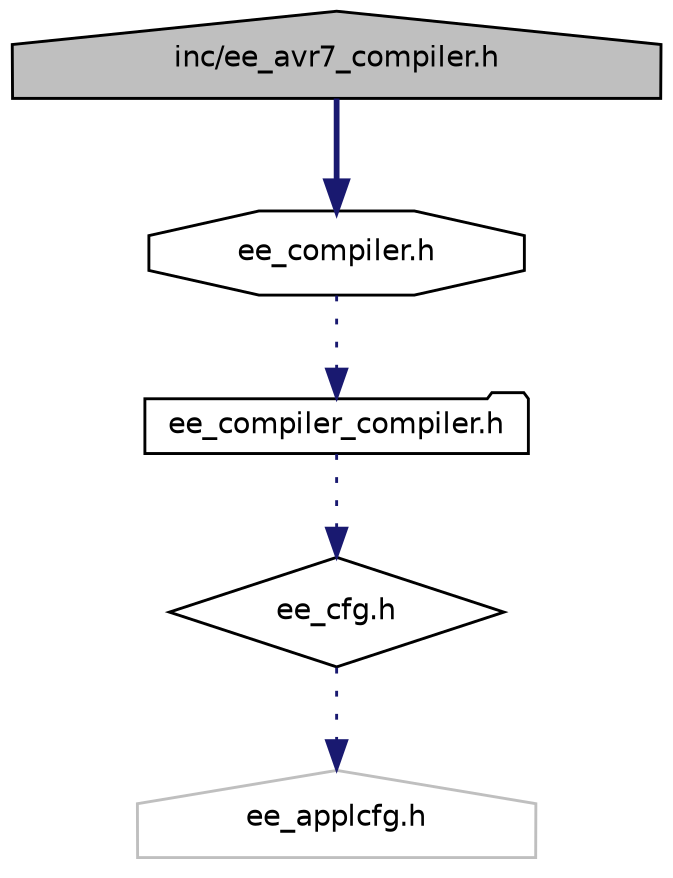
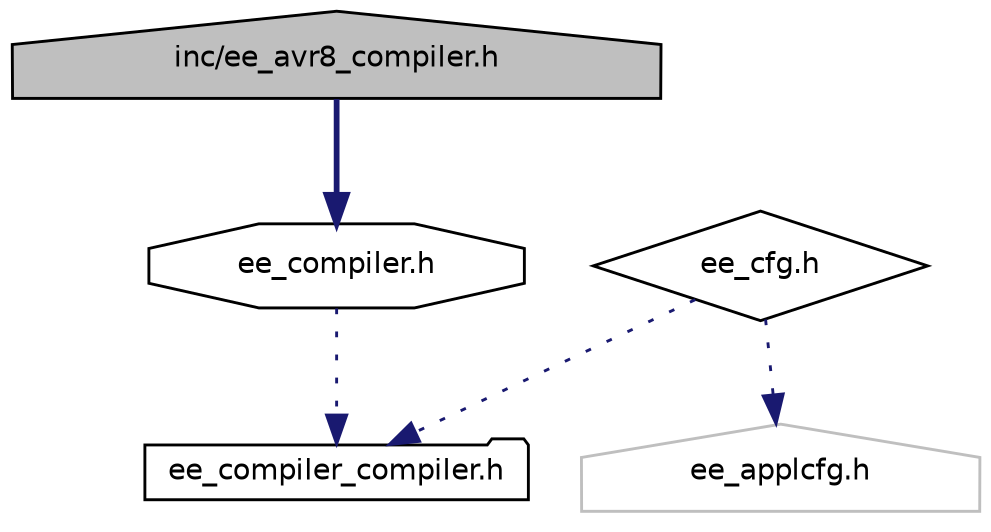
(337, 59) -> (337, 59)
(337, 491) -> (556, 366)
